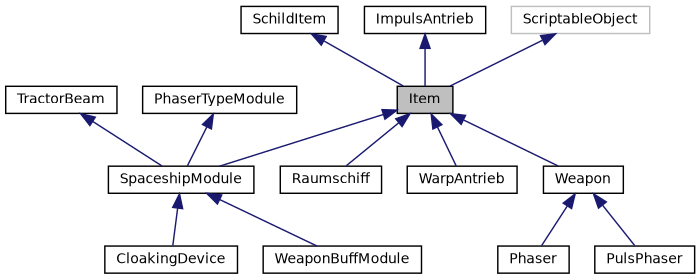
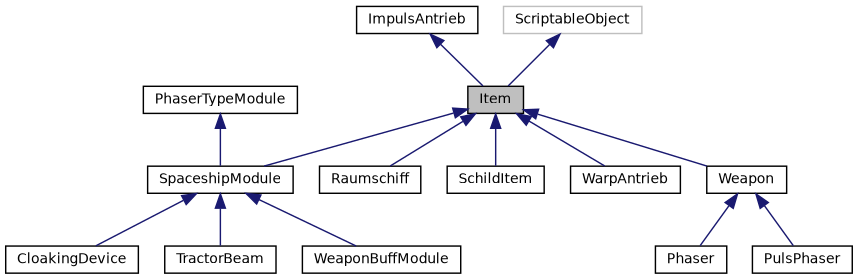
(364, 64) -> (496, 147)
(127, 144) -> (220, 227)
